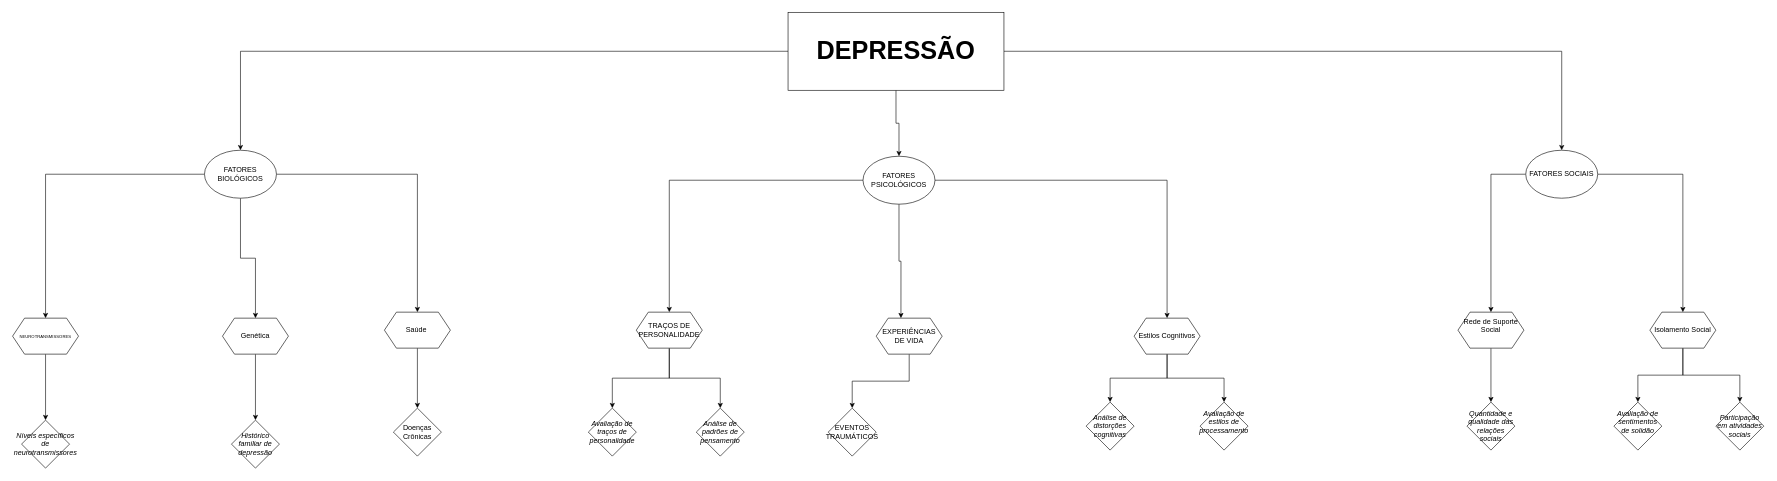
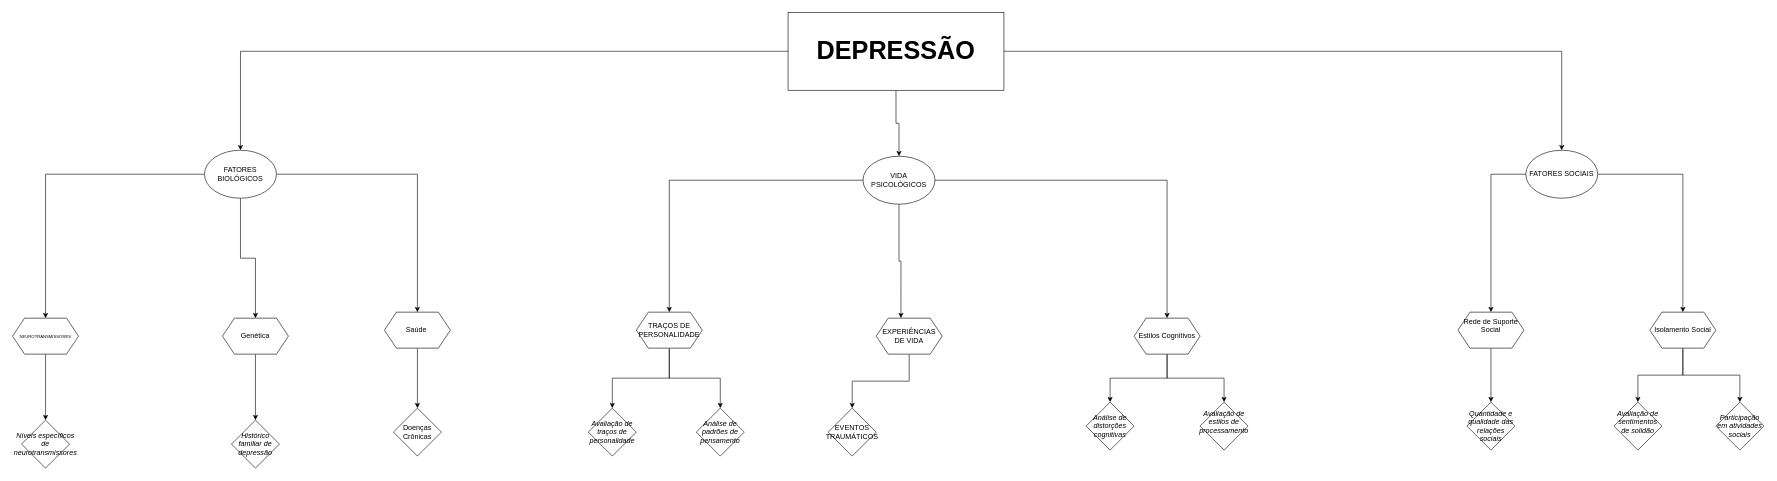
(899, 180) -> (899, 180)
